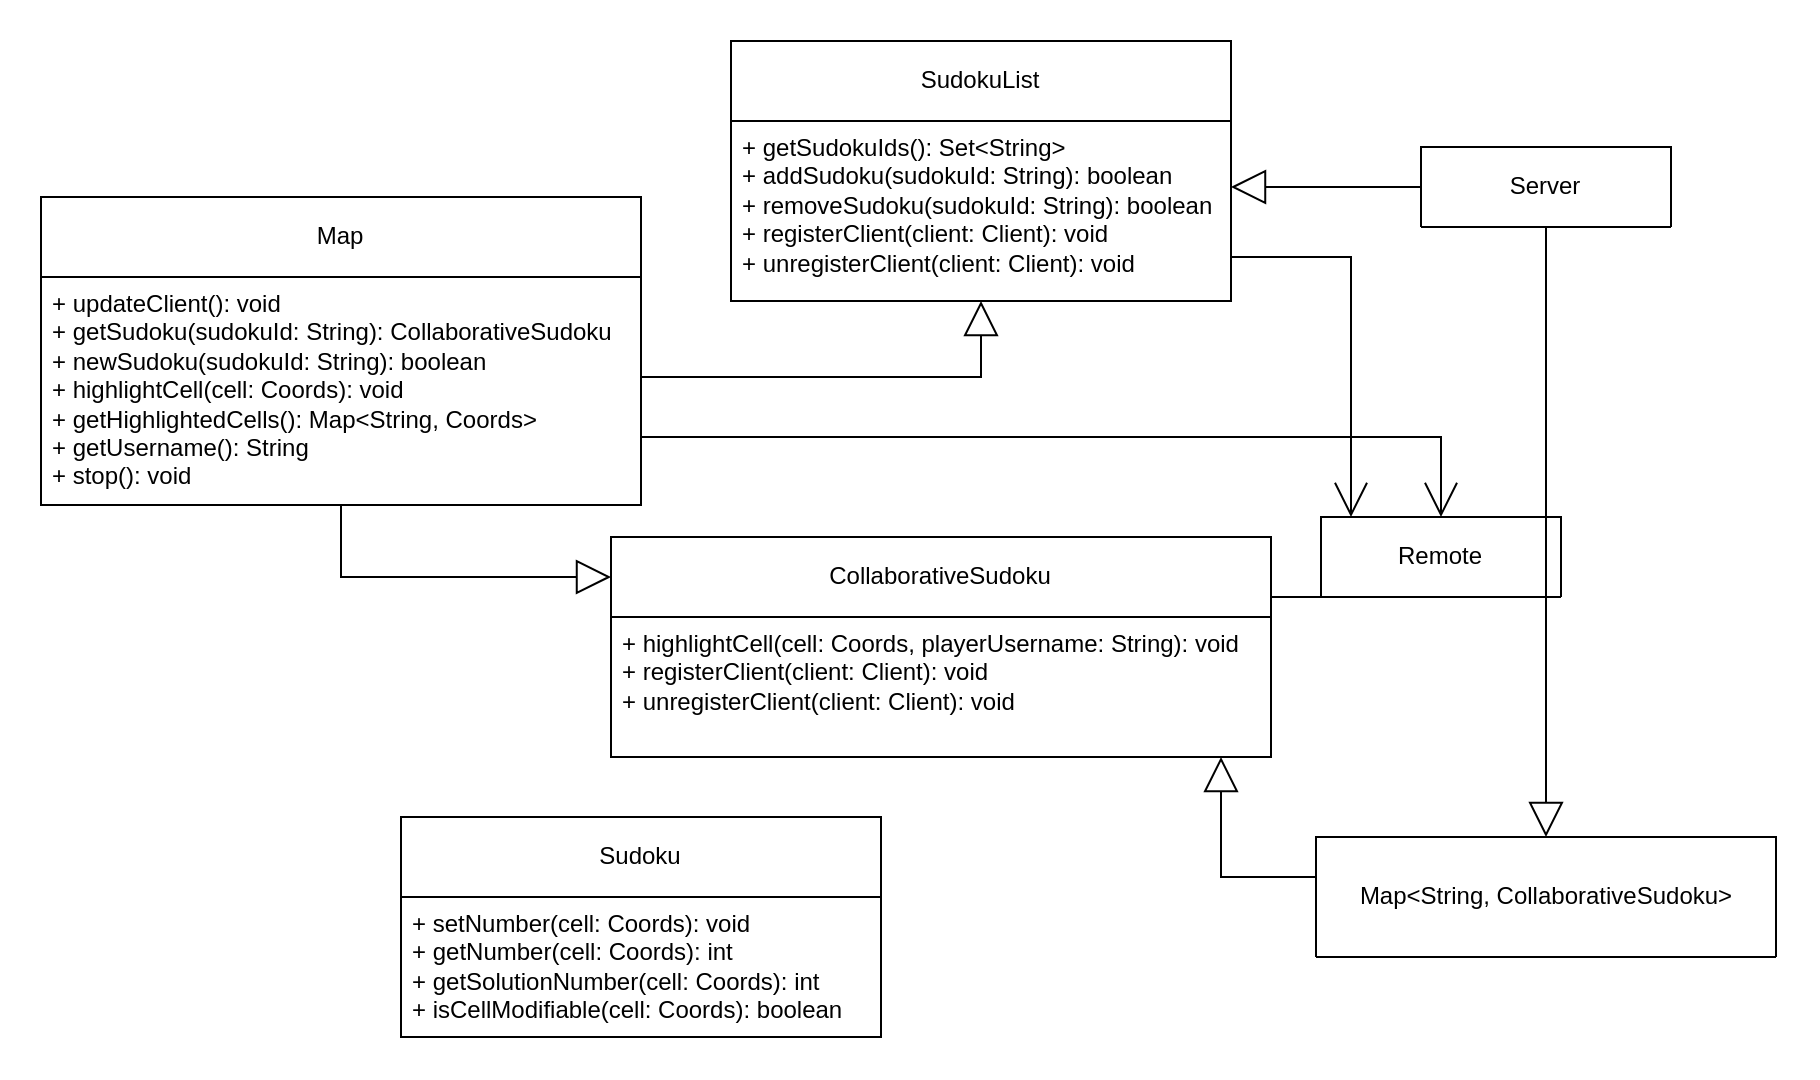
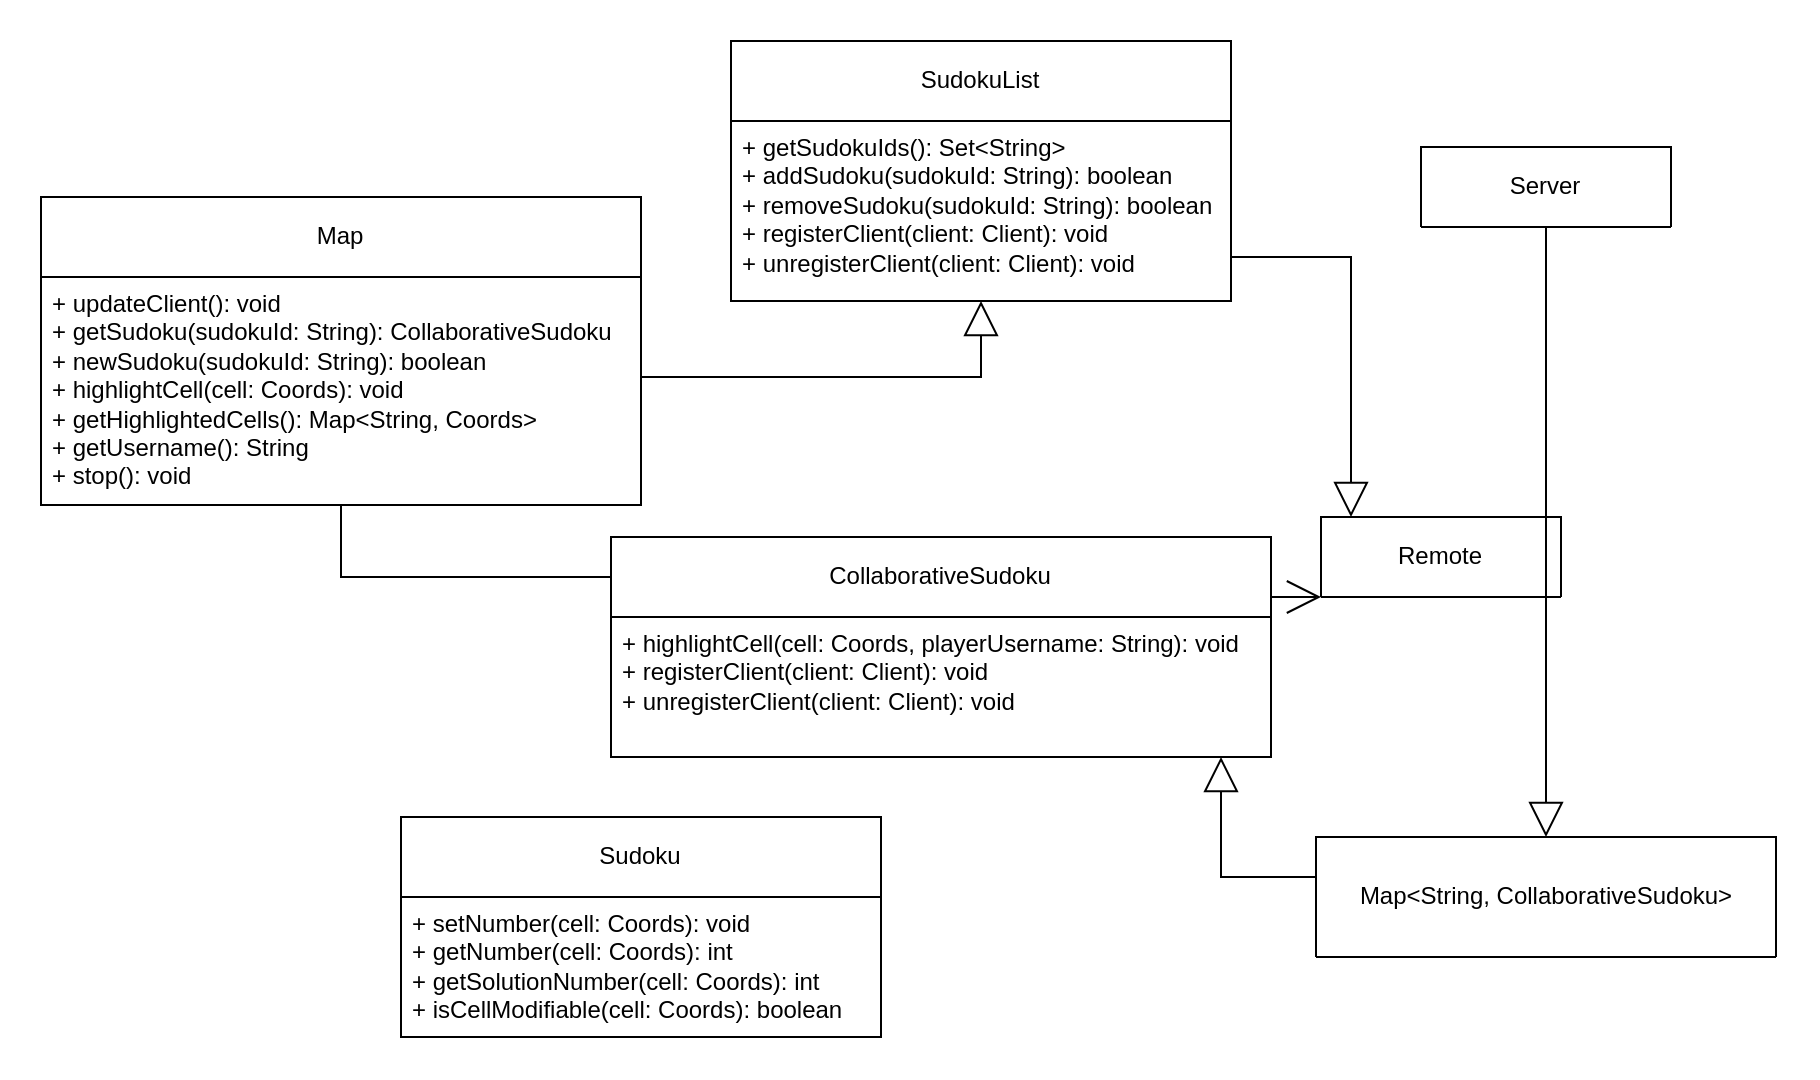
(1342, 187) -> none
(1078, 437) -> none
(1351, 496) -> (1351, 481)
(575, 577) -> (590, 577)
(1313, 597) -> (1312, 597)
